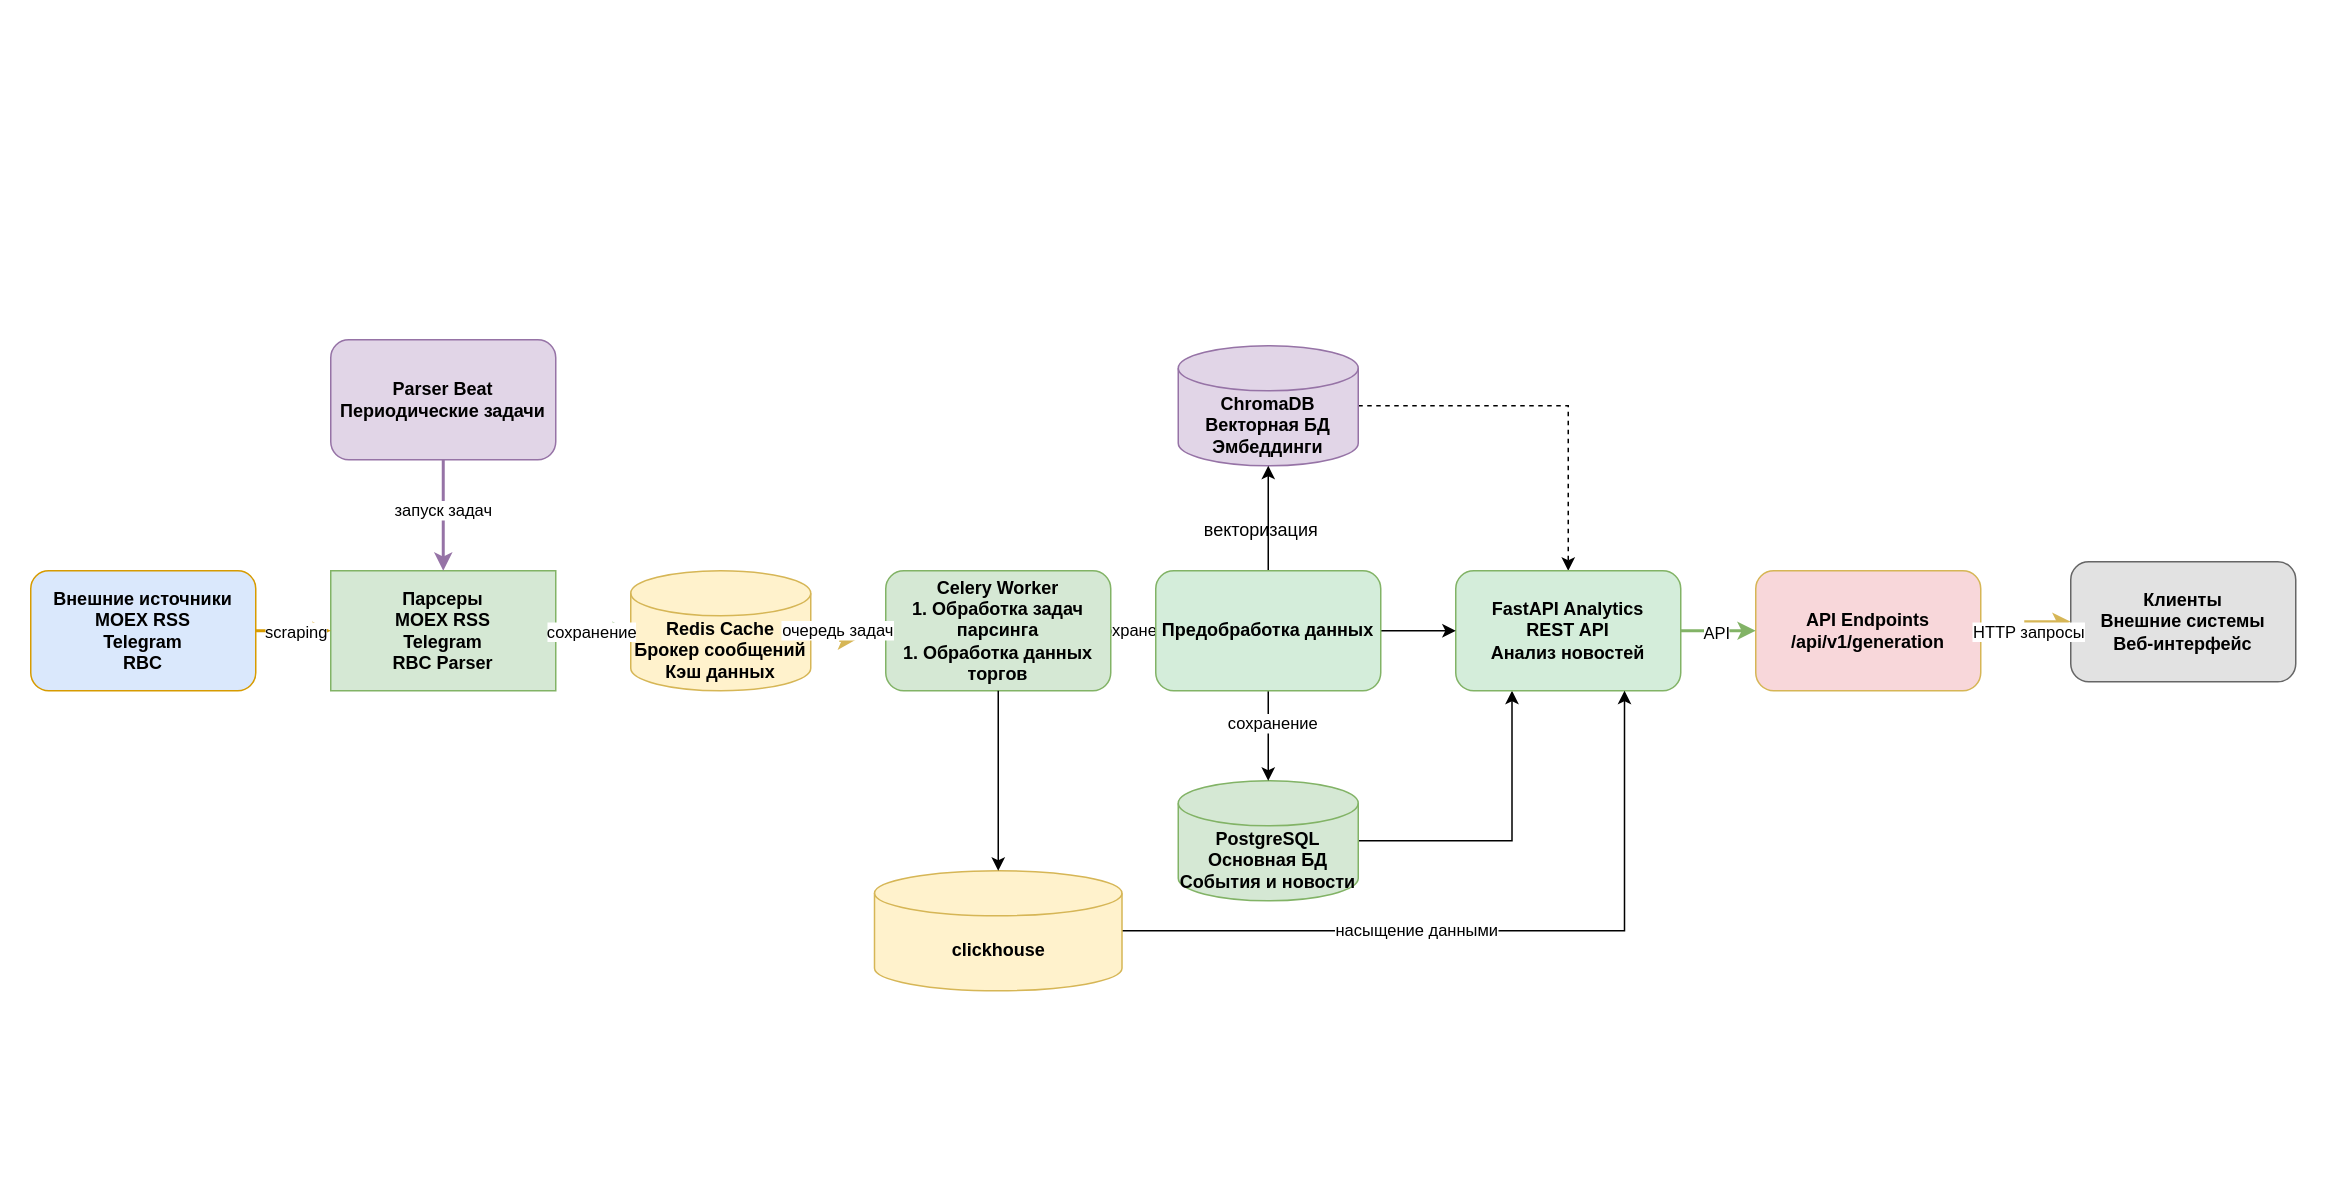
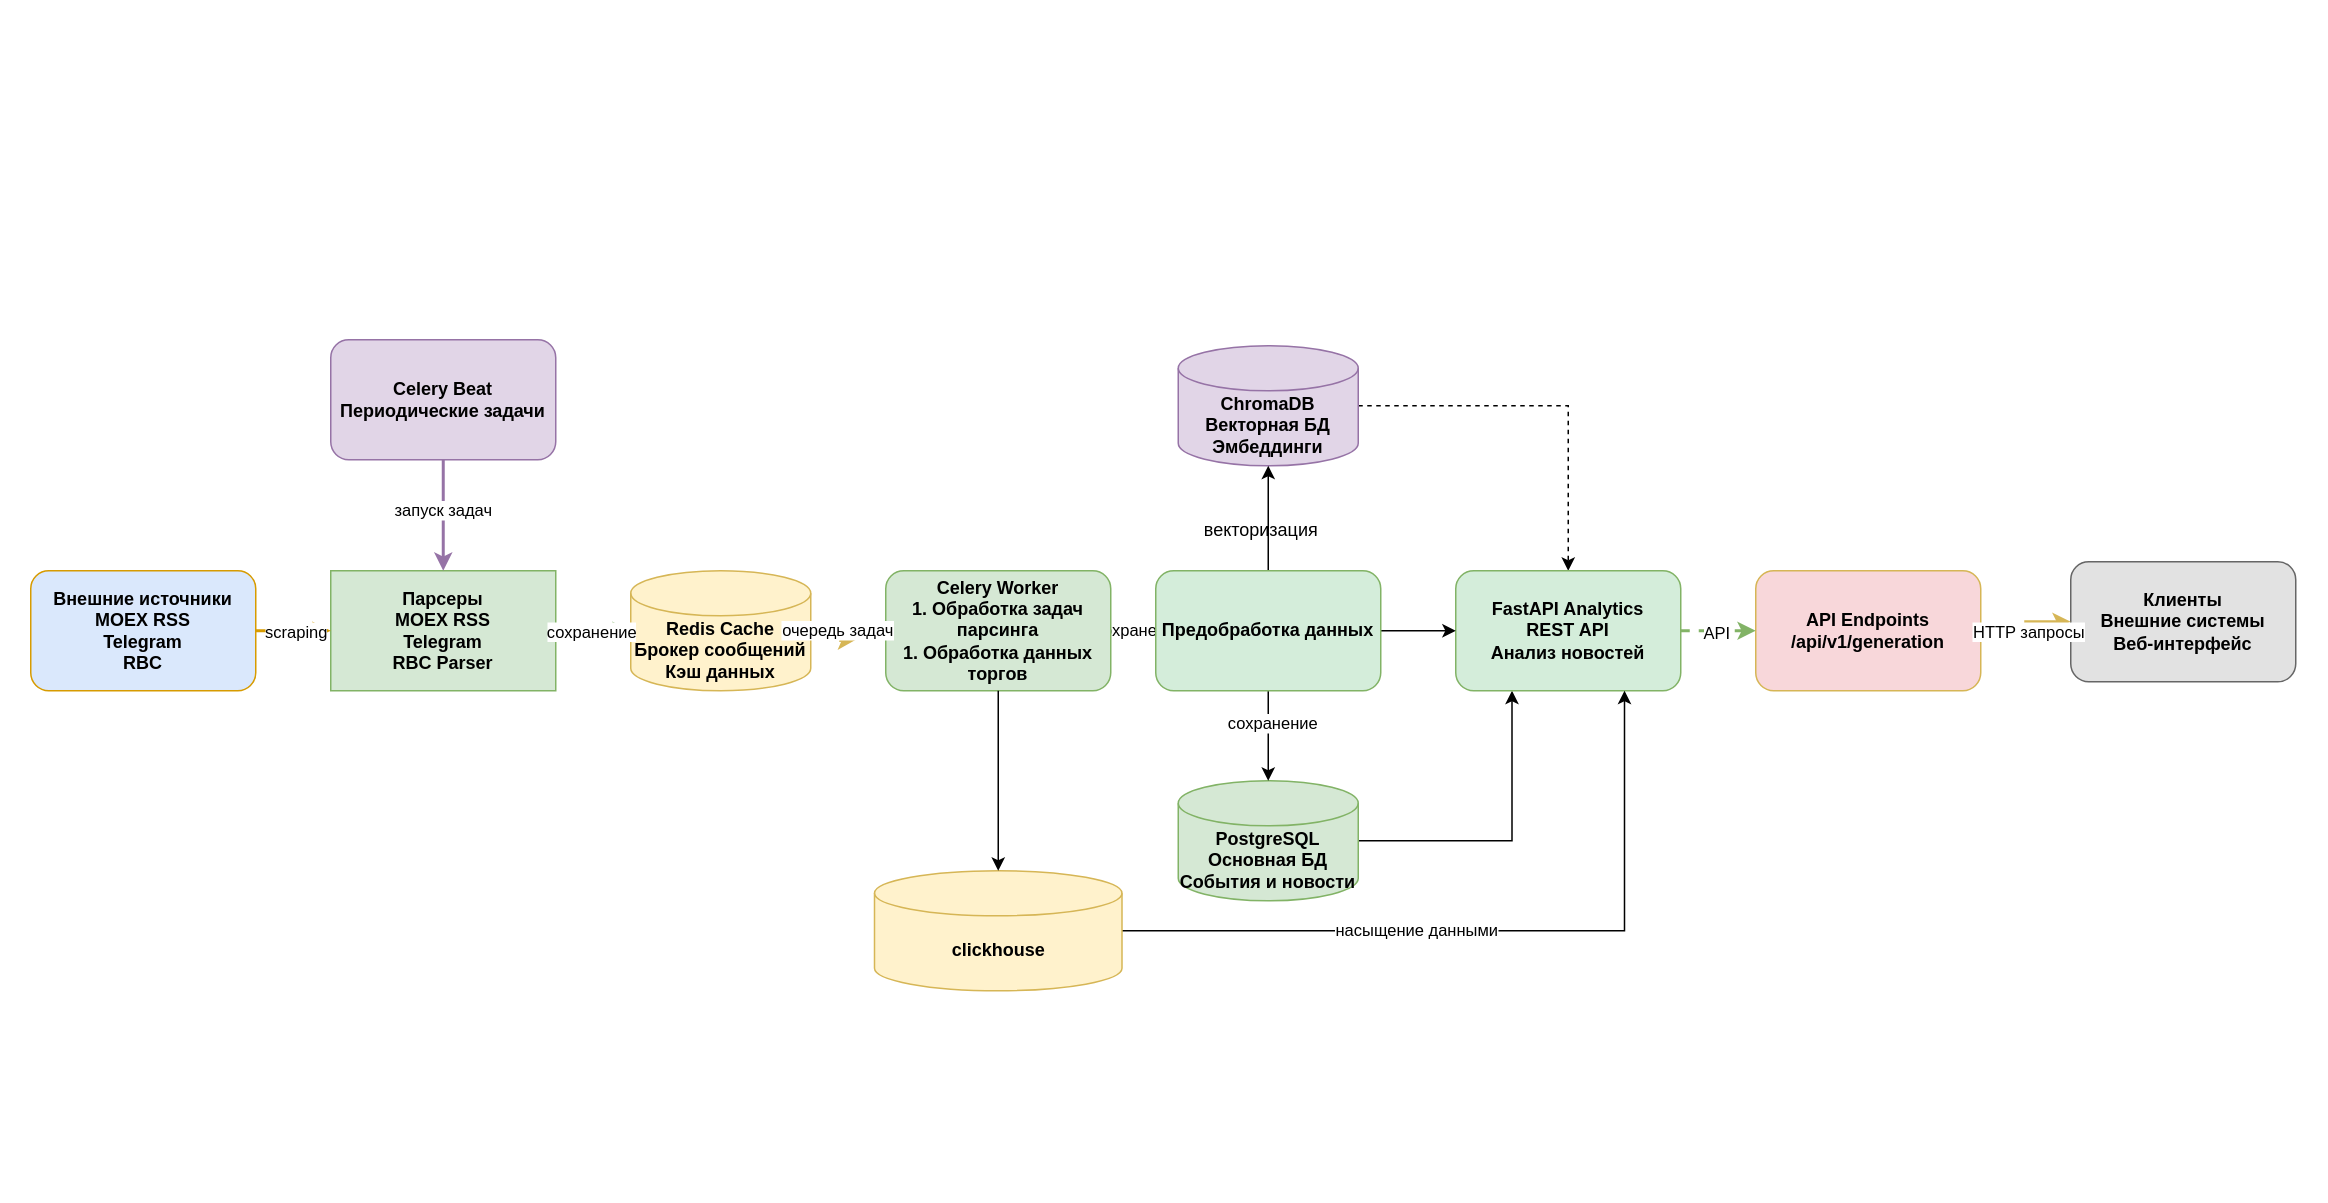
(443, 400) -> (443, 400)
(1694, 631) -> (1694, 631)
